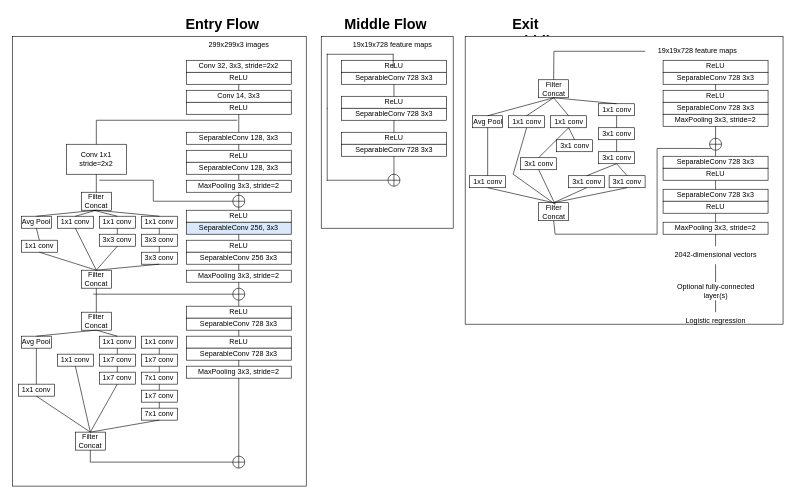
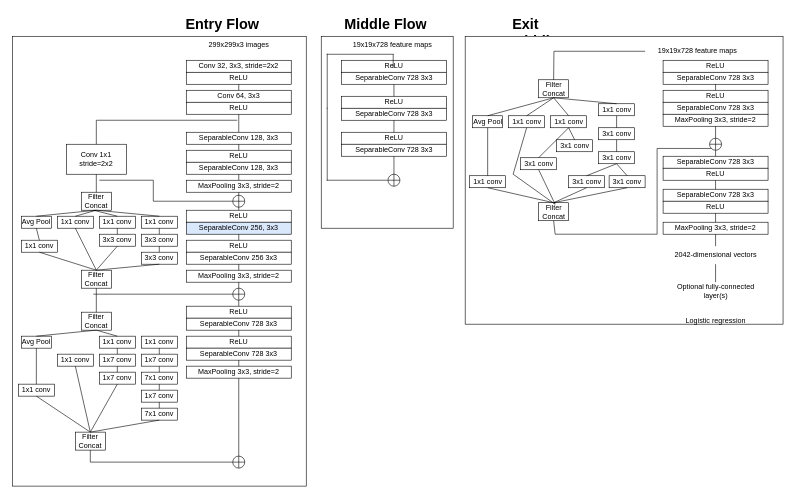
(239, 96) -> (239, 96)
(716, 306) -> none
